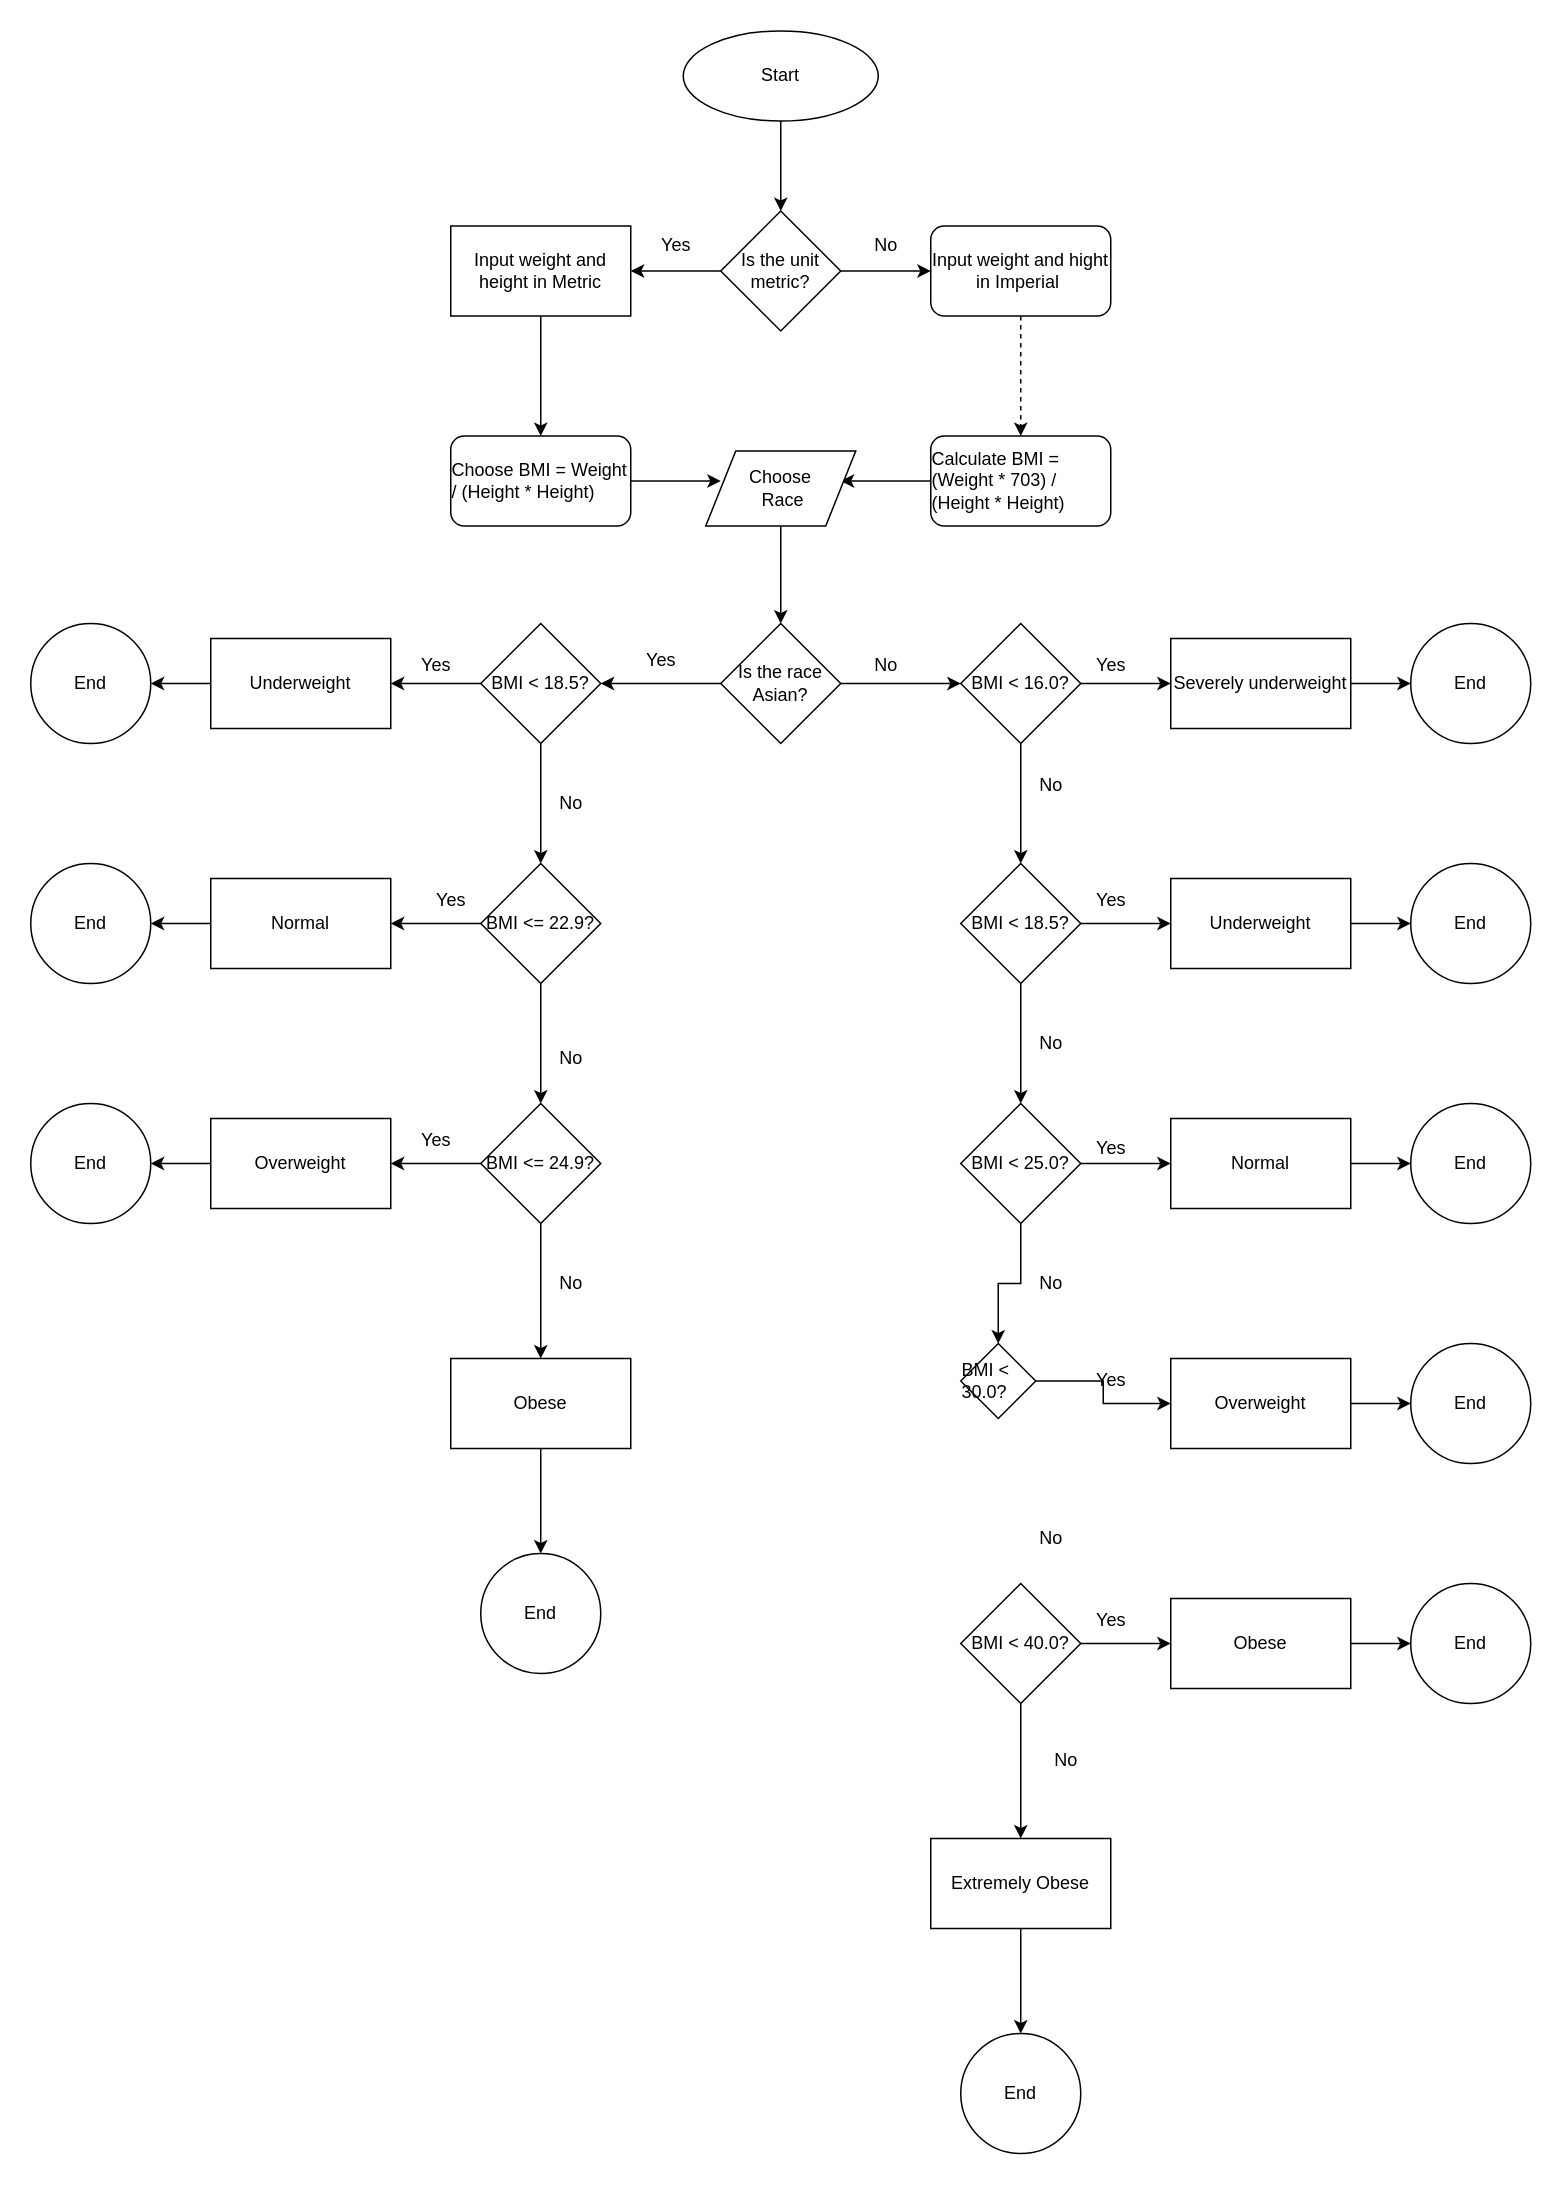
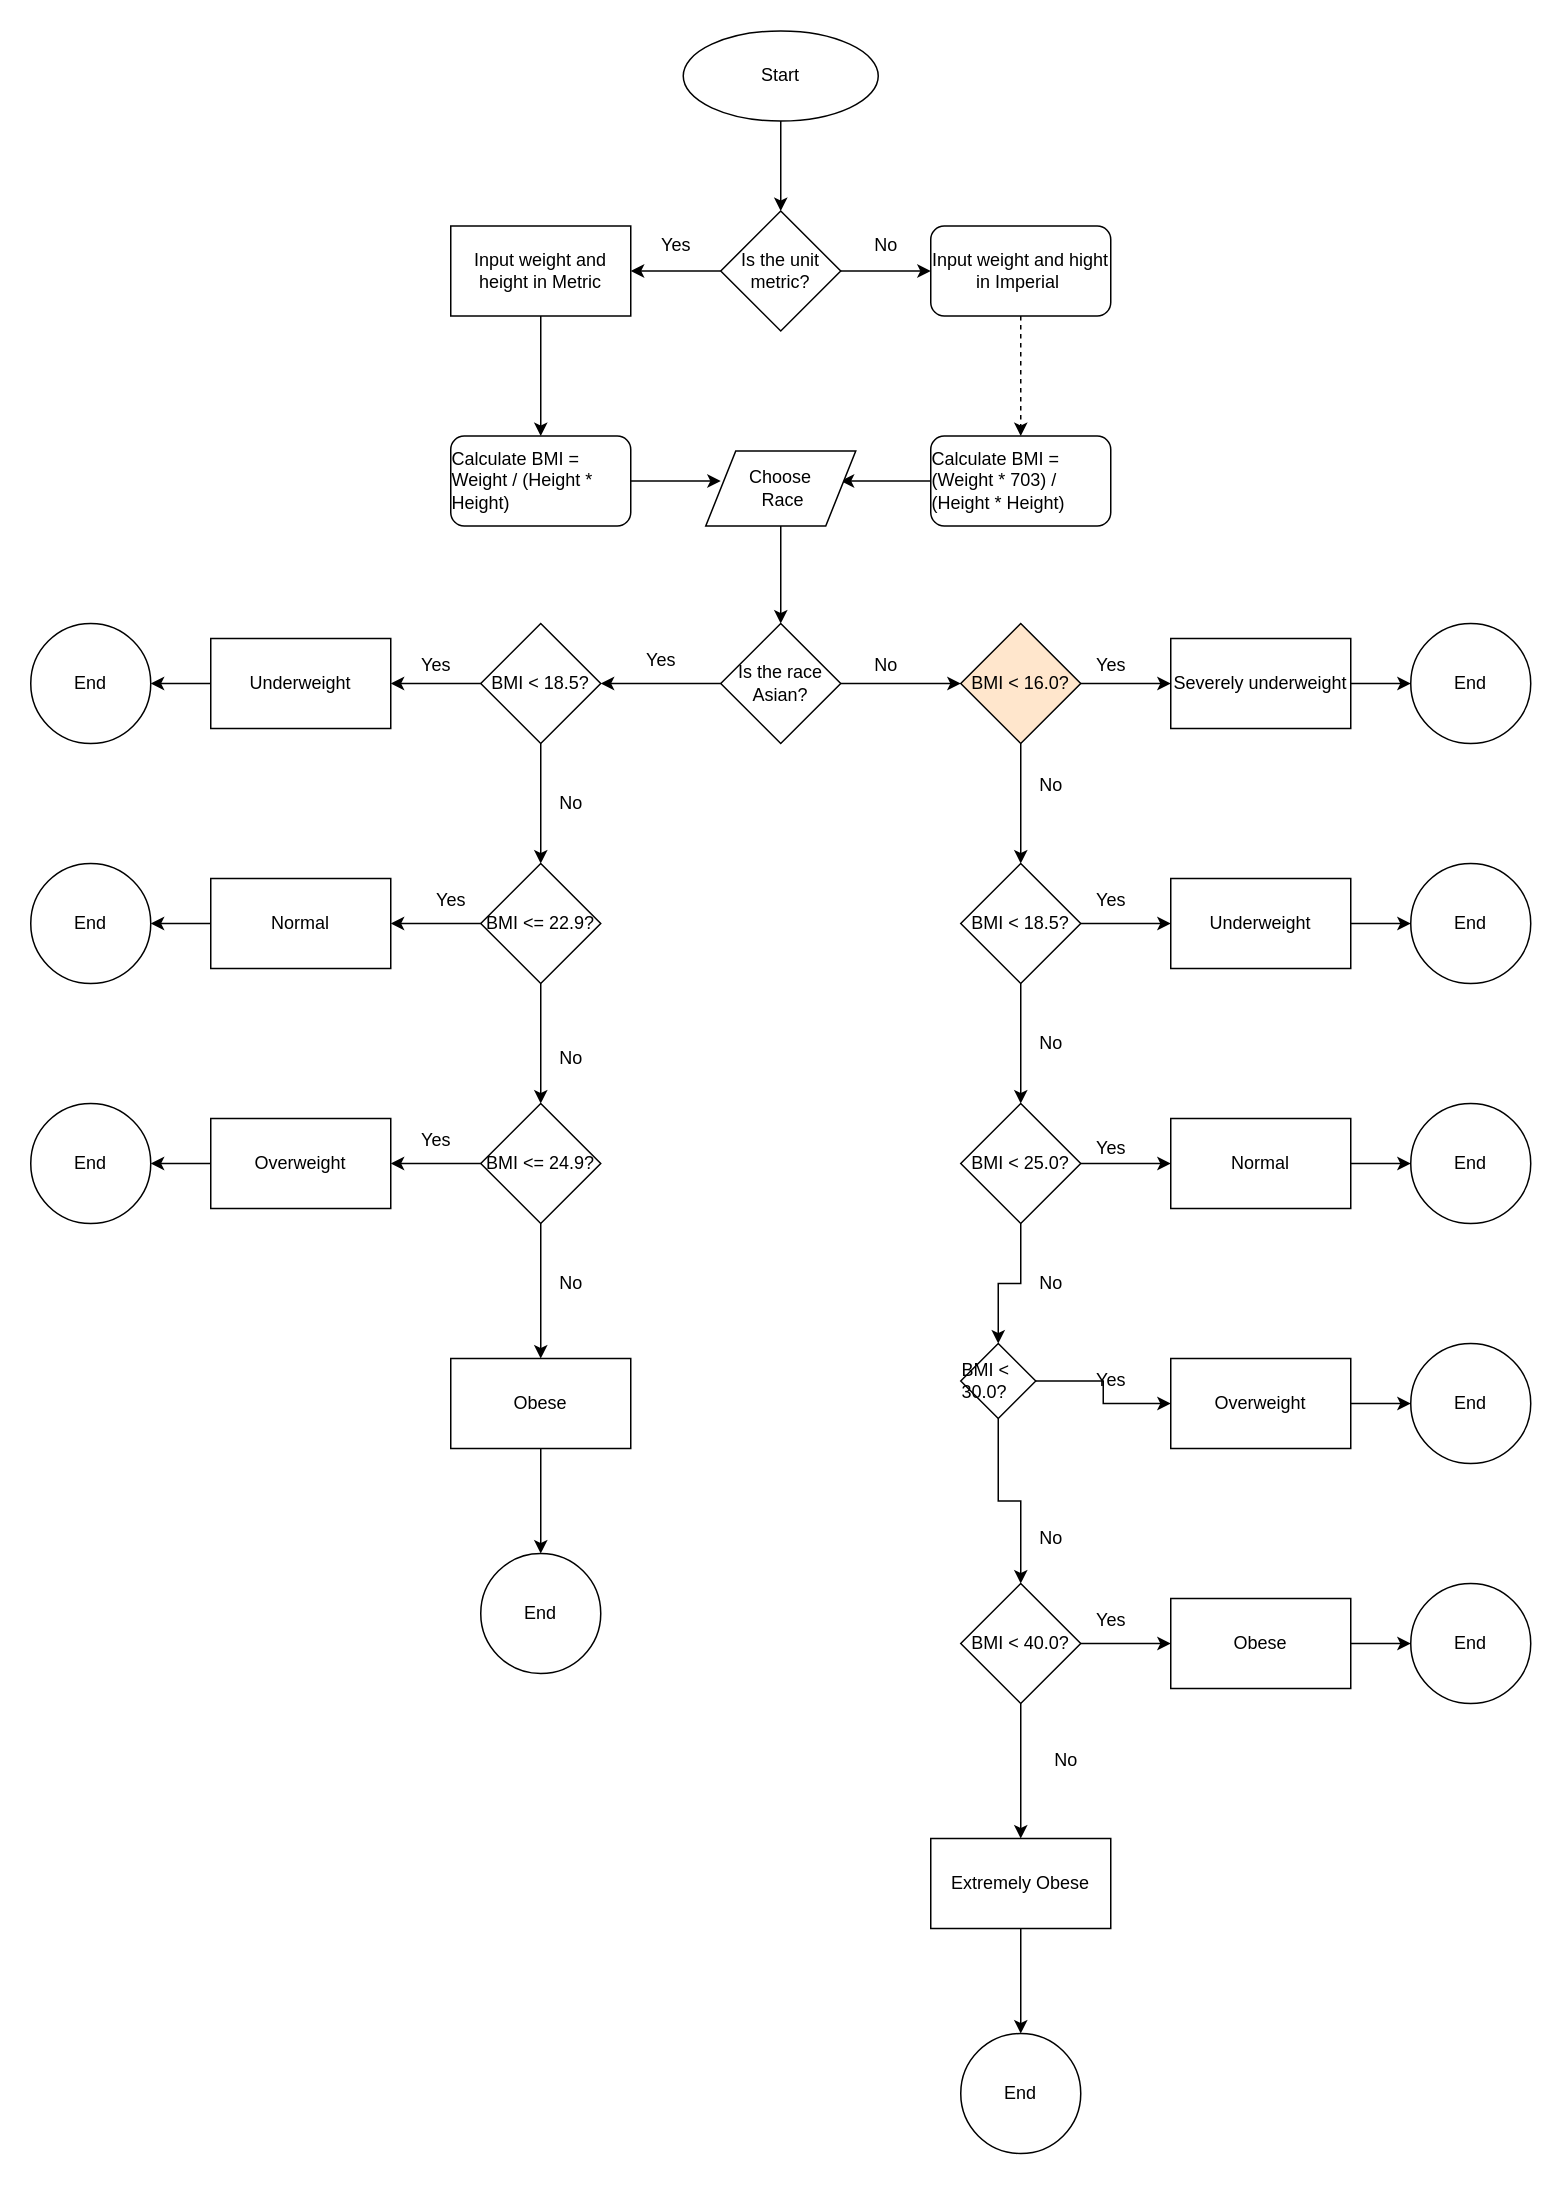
(541, 481) -> (541, 481)
(1021, 683) -> (1021, 683)
none -> (1004, 1501)
